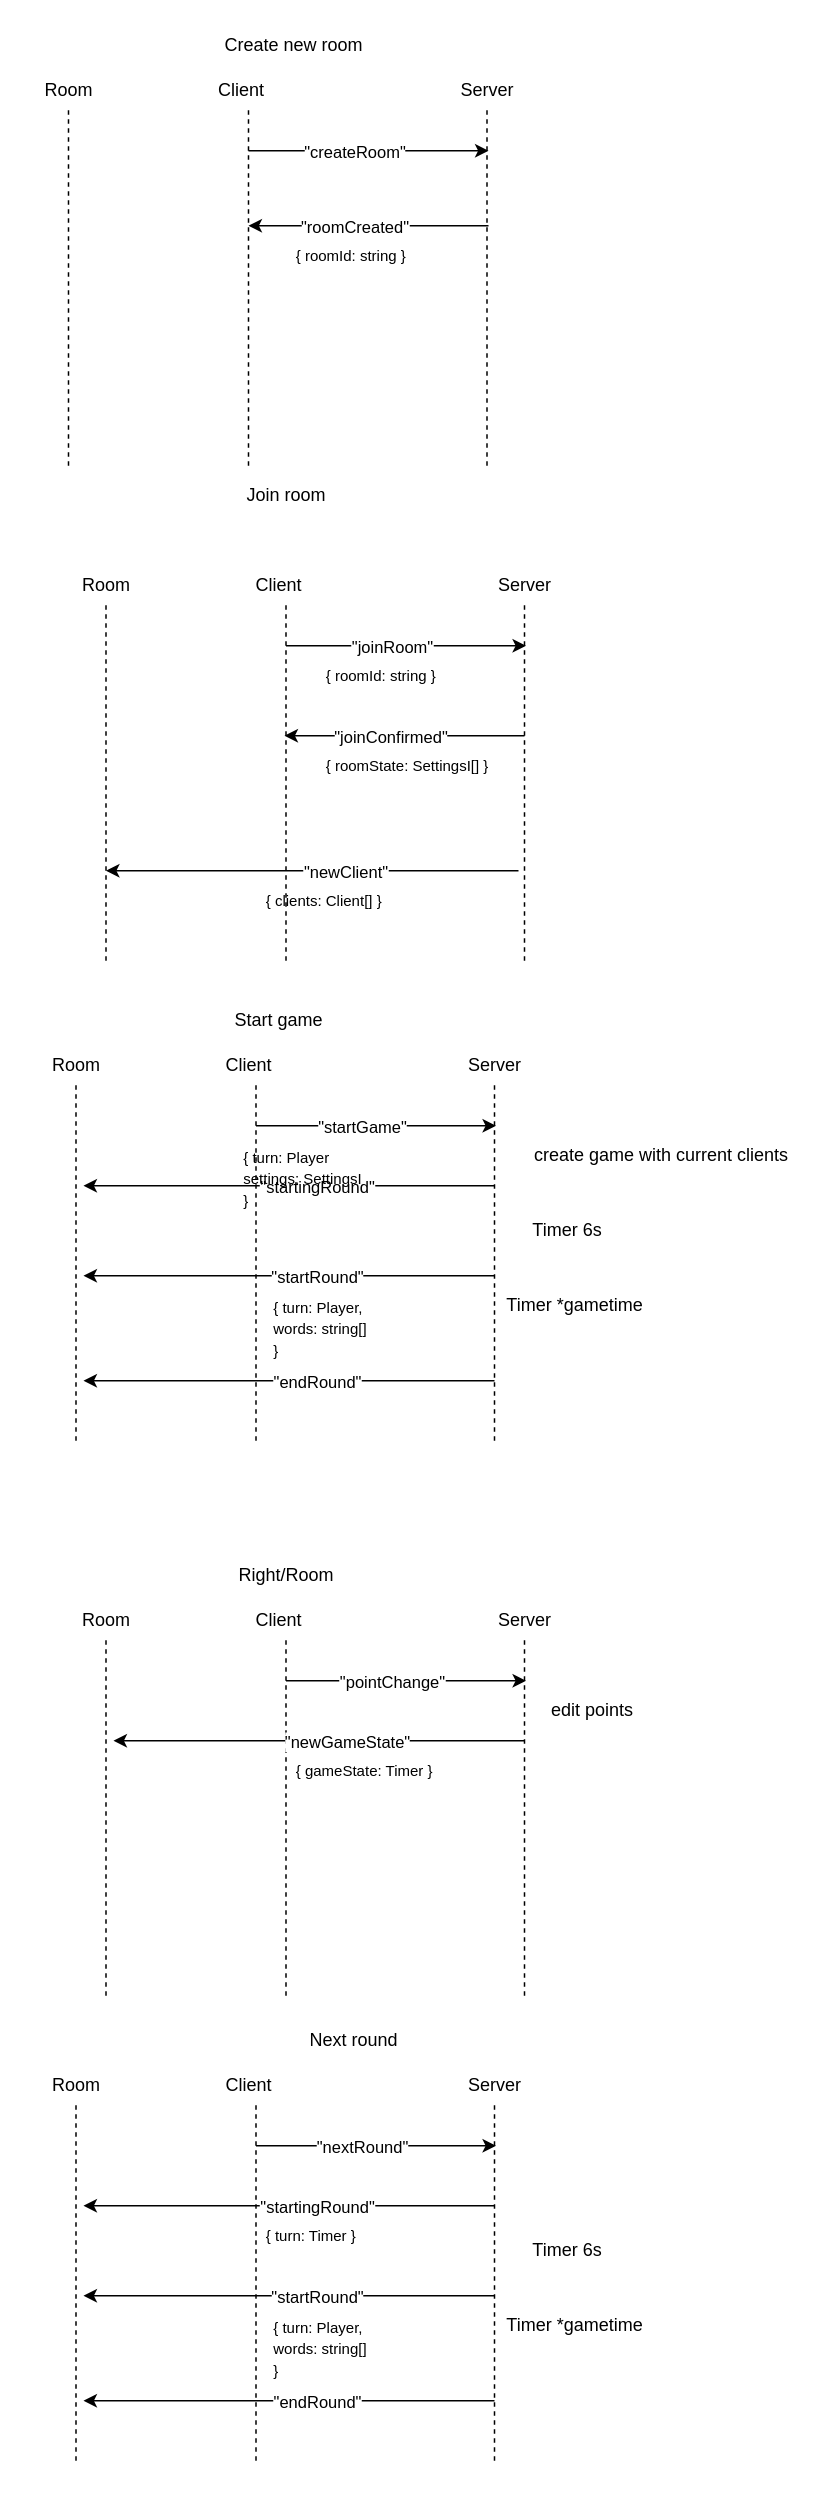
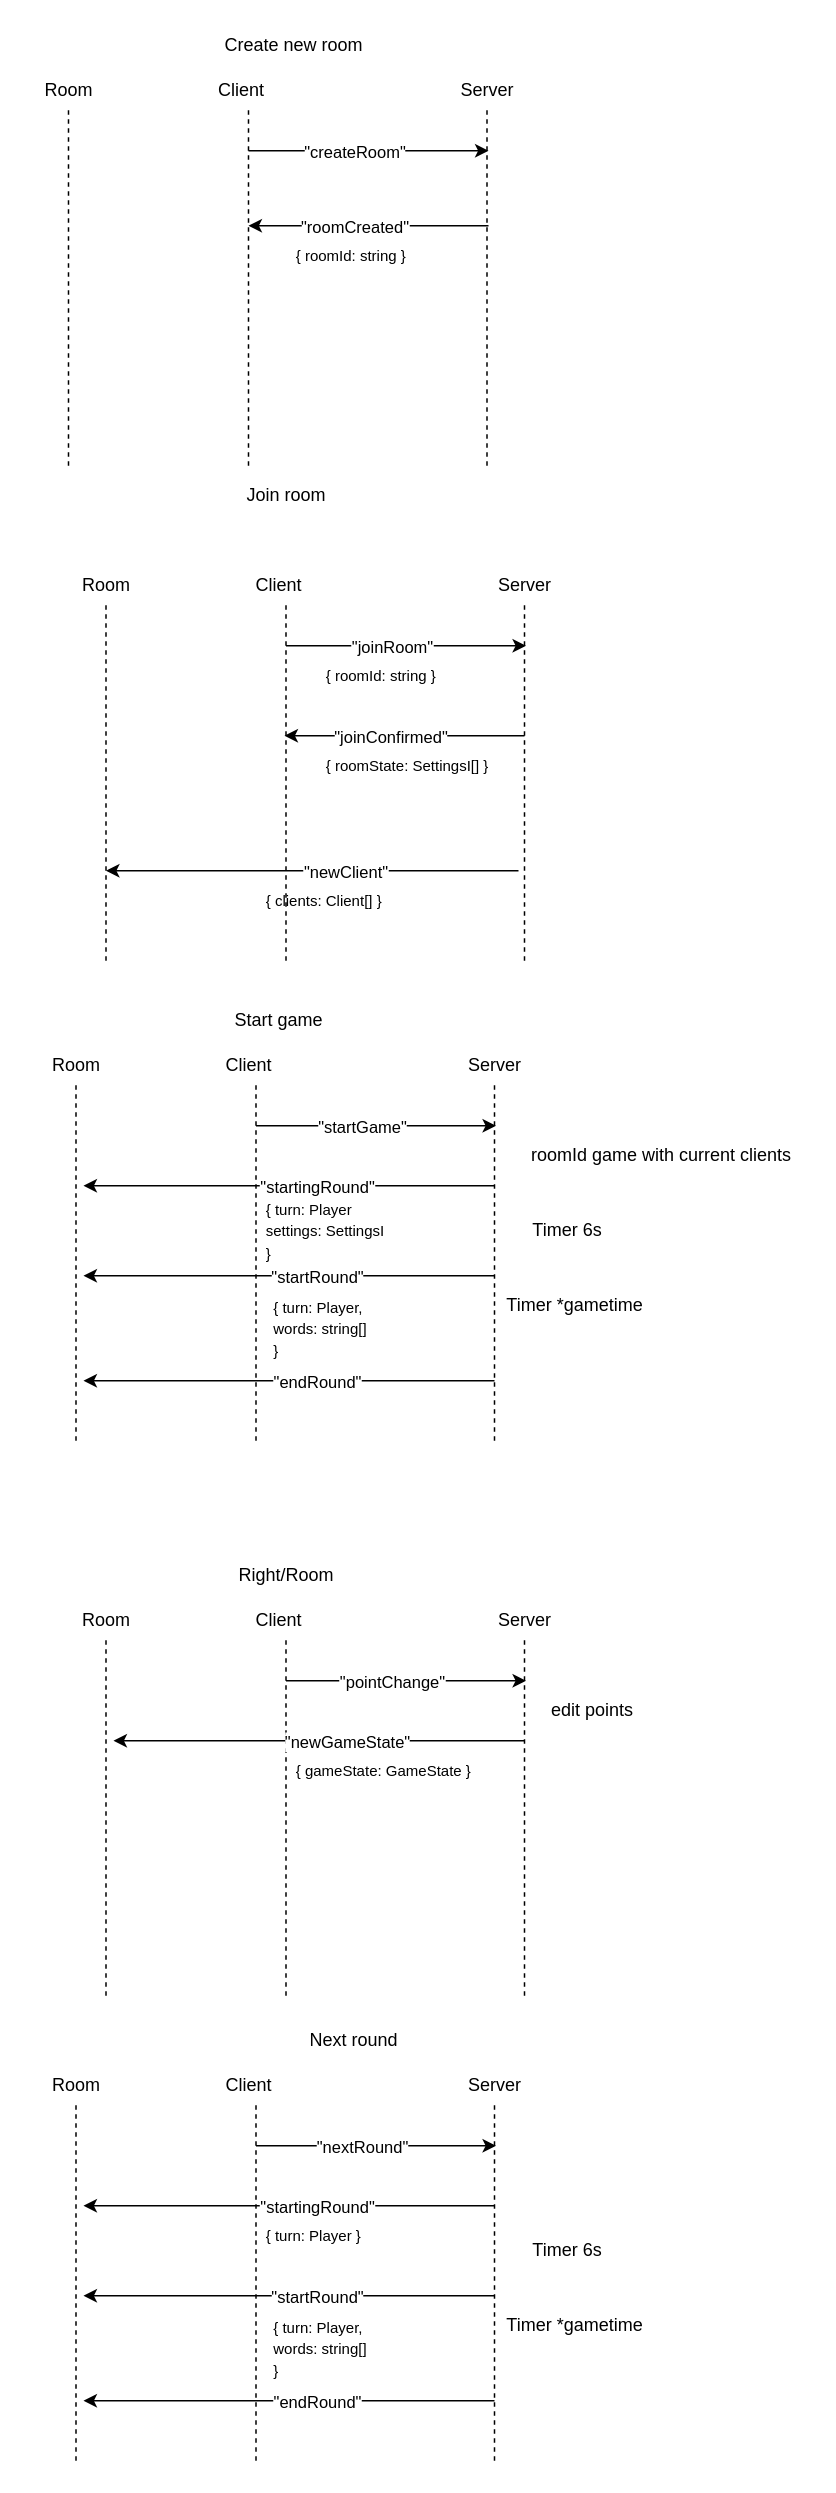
(662, 1156) -> (662, 1156)
(308, 1178) -> (331, 1231)
(385, 1771) -> (408, 1771)
(332, 2236) -> (338, 2236)
